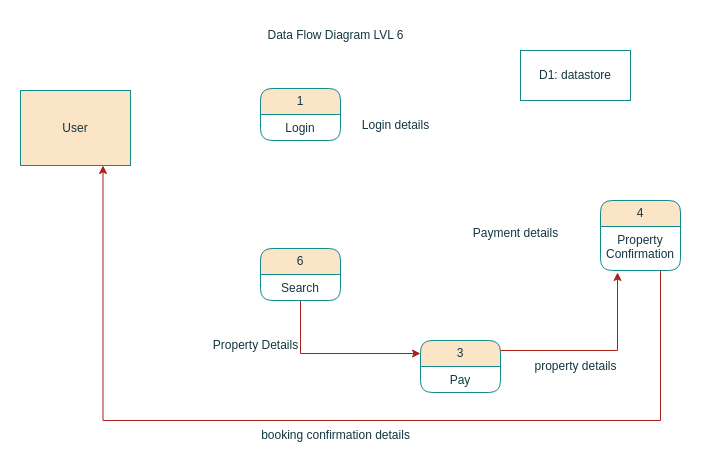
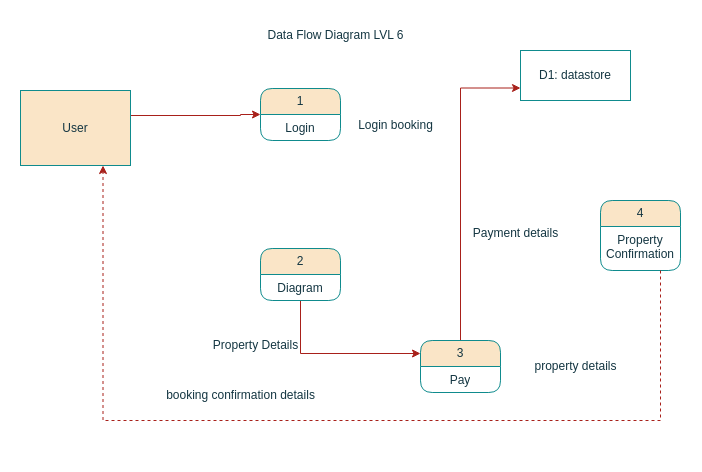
none -> (193, 116)
(396, 126) -> (396, 126)
none -> (461, 188)
(301, 262) -> (301, 262)
(301, 289) -> (301, 289)
(595, 351) -> none
(455, 421) -> (455, 421)
(336, 436) -> (241, 396)
